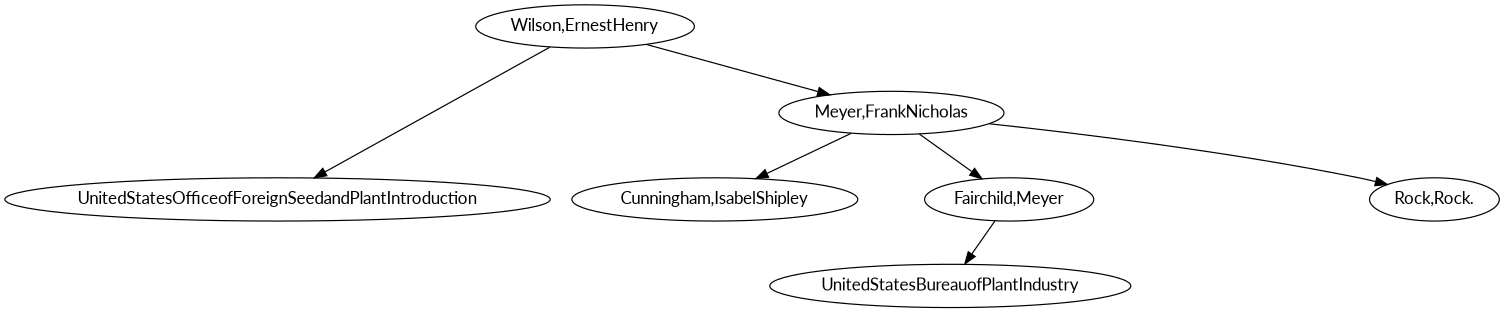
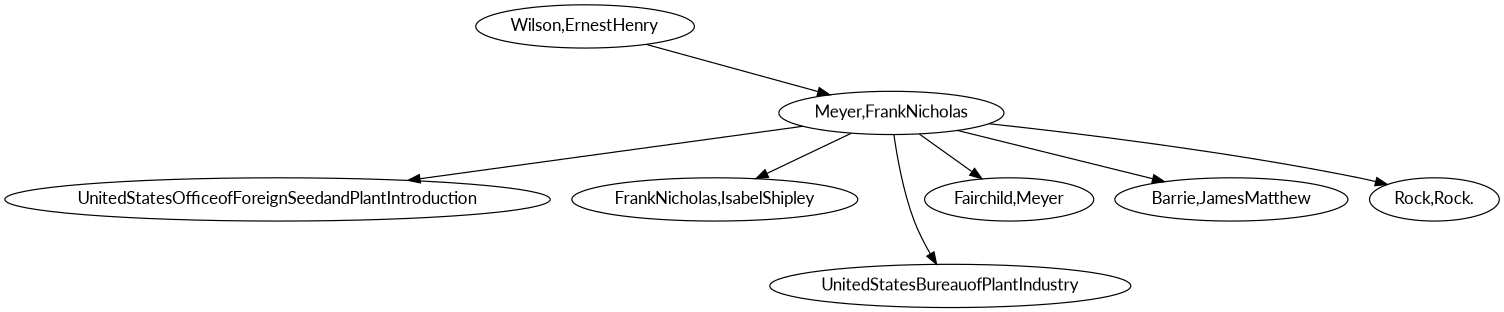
(437, 110) -> (611, 152)
(715, 199) -> (715, 199)
none -> (1231, 199)
(983, 237) -> (906, 196)
